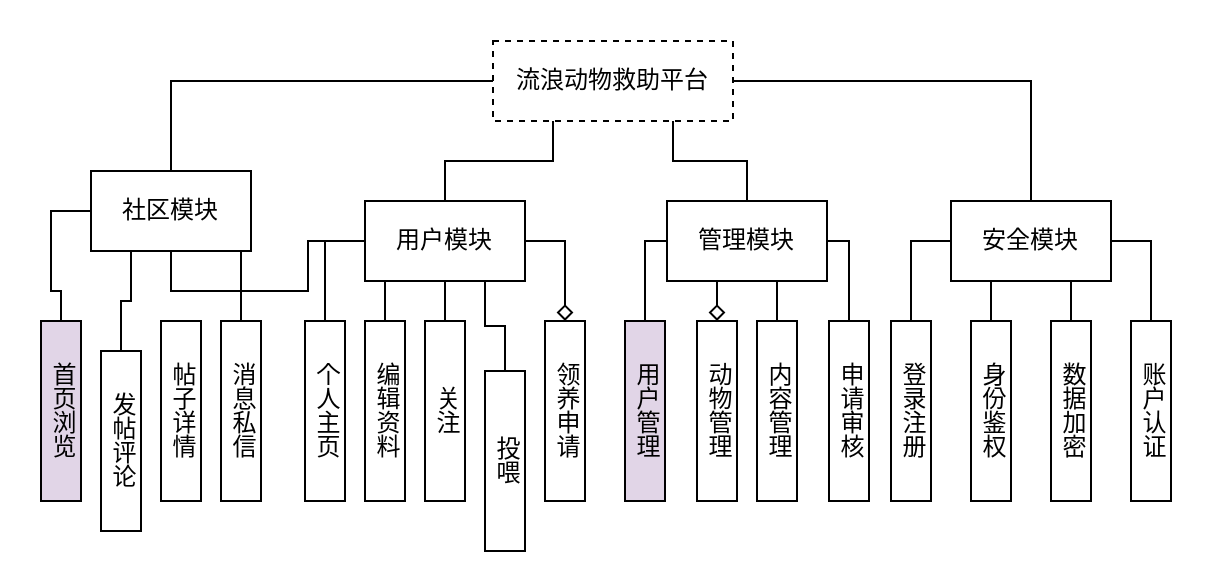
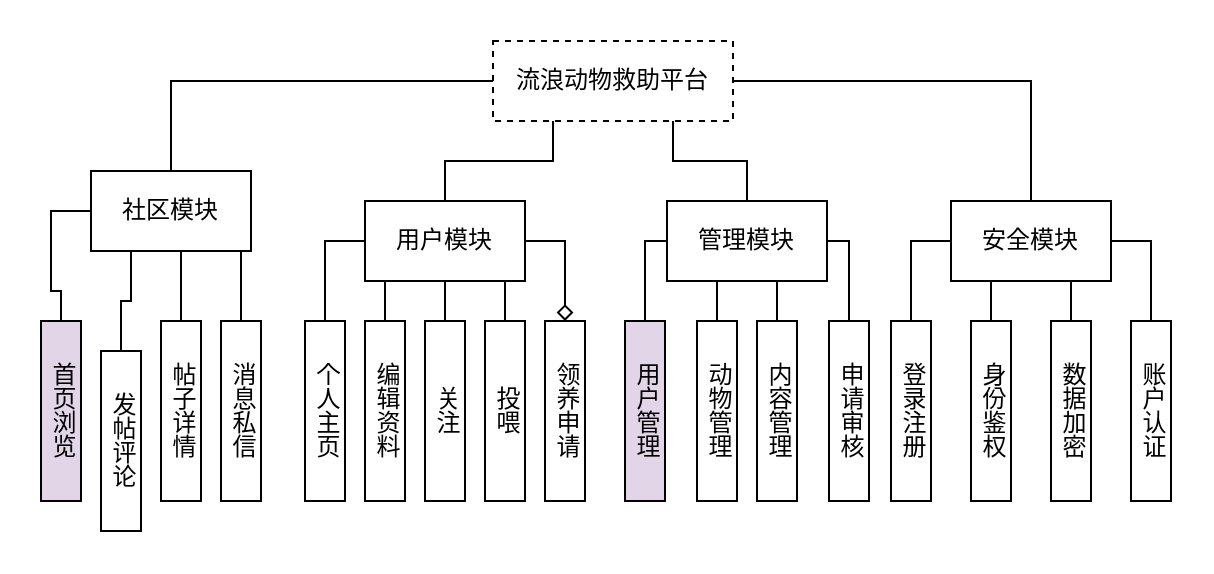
(251, 291) -> (181, 281)
(717, 305) -> (717, 312)
(505, 461) -> (505, 411)
